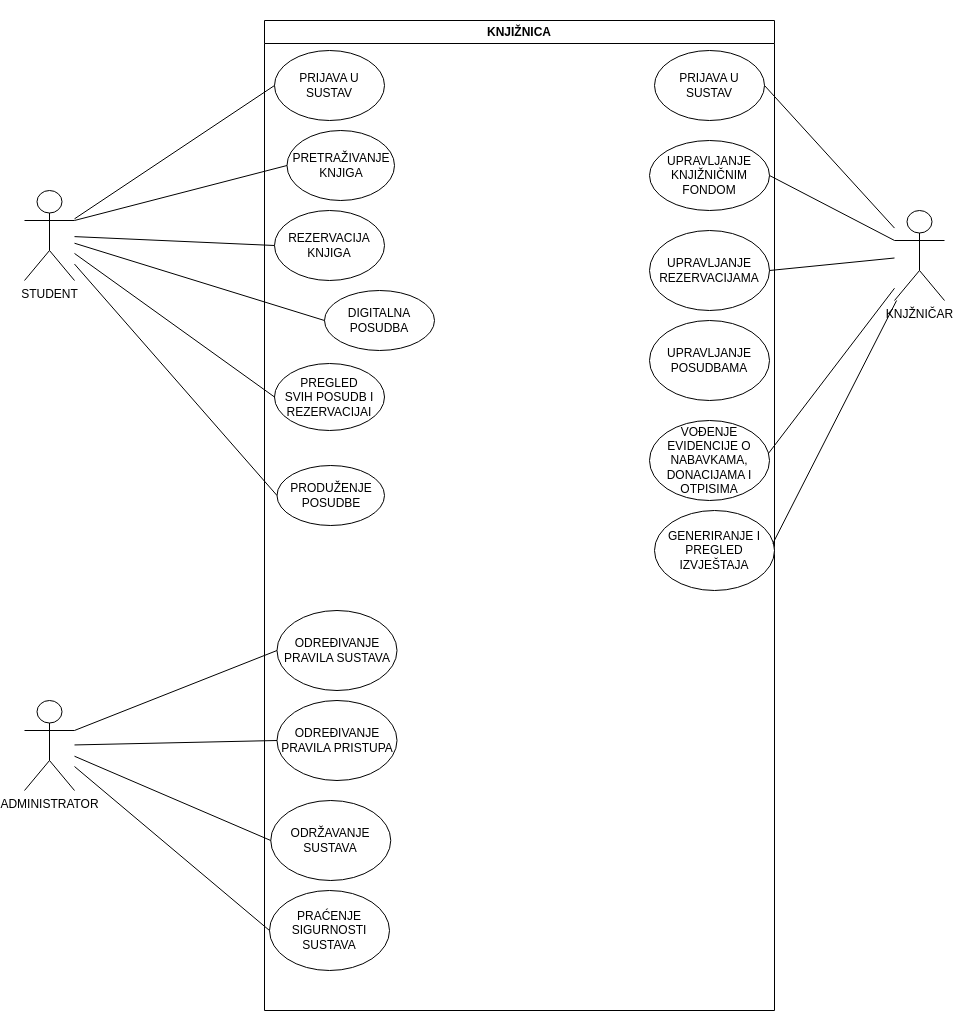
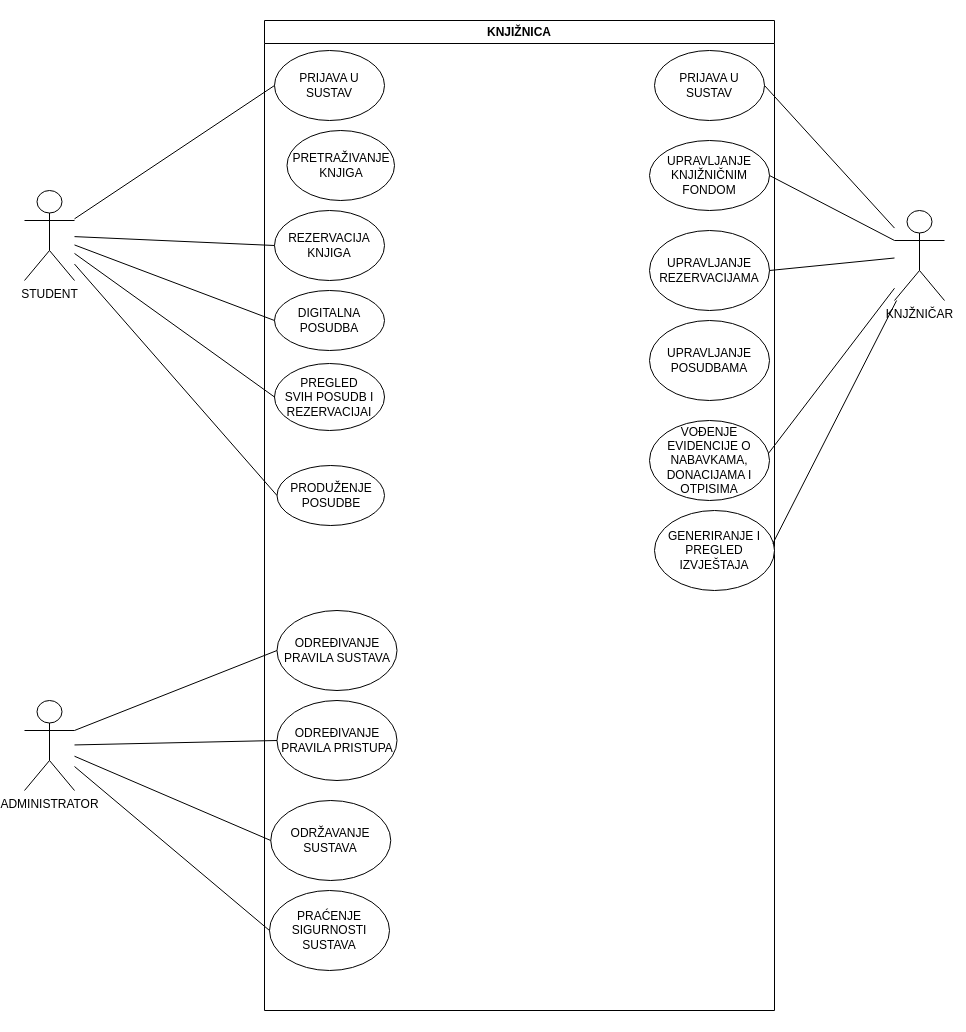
(181, 193) -> none
(380, 321) -> (330, 321)
